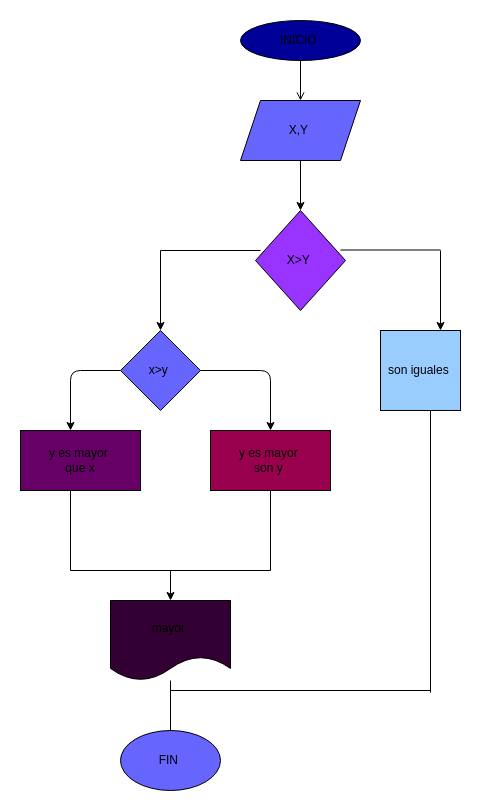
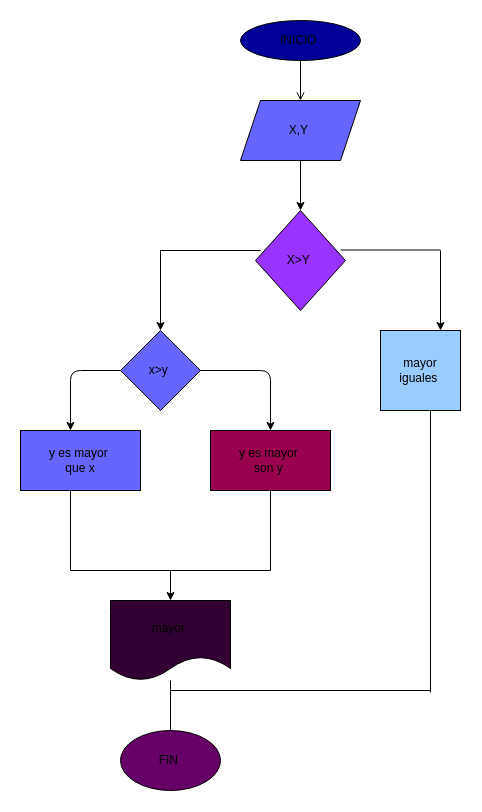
(421, 371) -> (421, 371)
(81, 461) -> (81, 461)
(171, 761) -> (171, 761)
